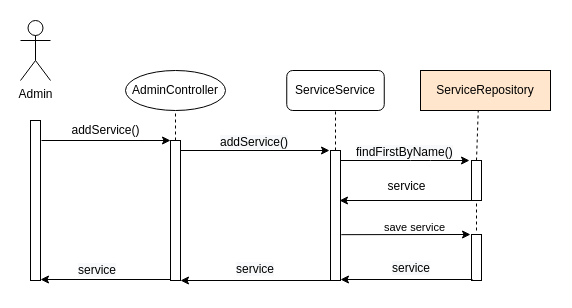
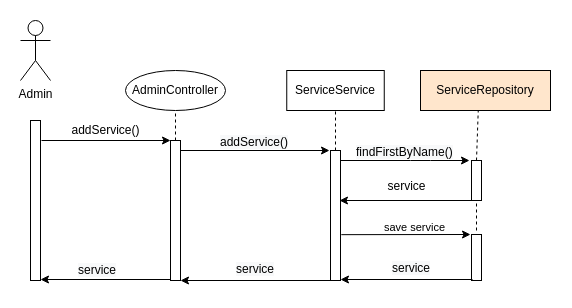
(336, 91) -> (336, 91)
